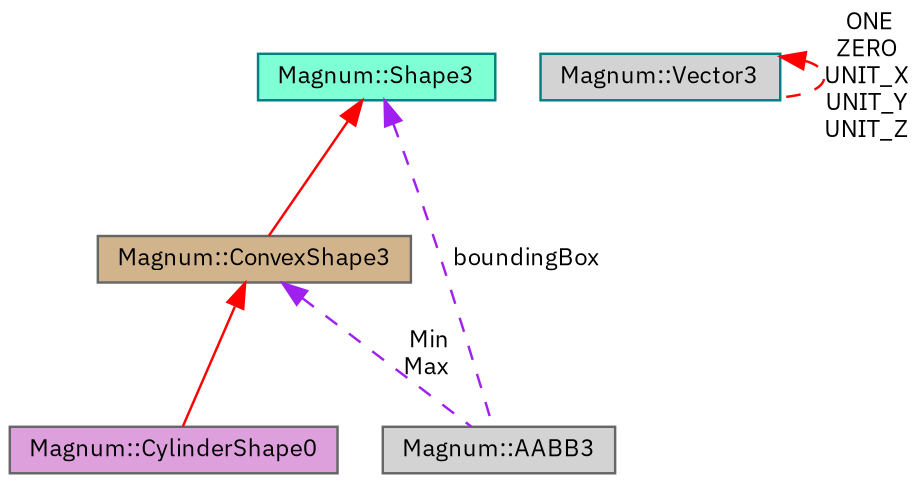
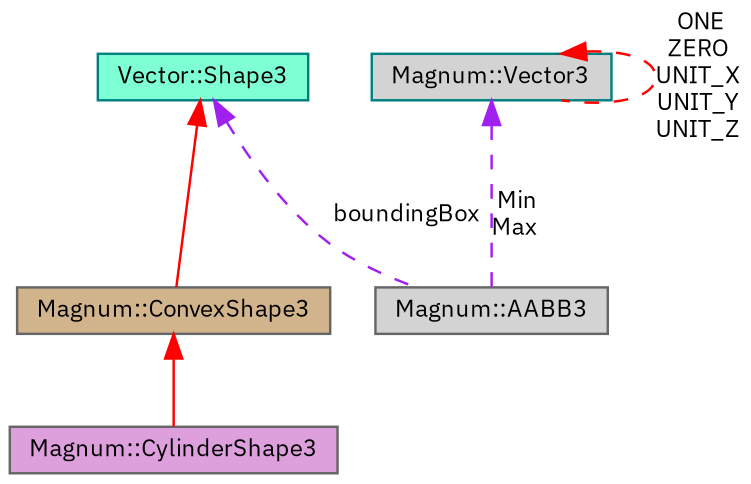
(377, 77) -> (203, 77)
(387, 362) -> (492, 206)
(174, 450) -> (174, 450)
